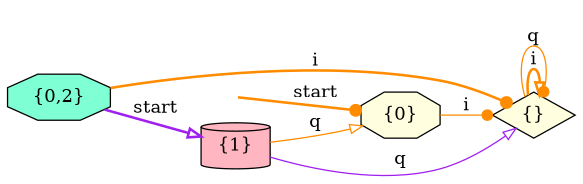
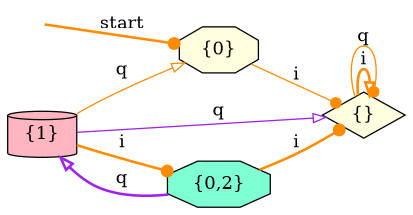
(156, 108) -> (122, 178)
none -> (119, 158)
